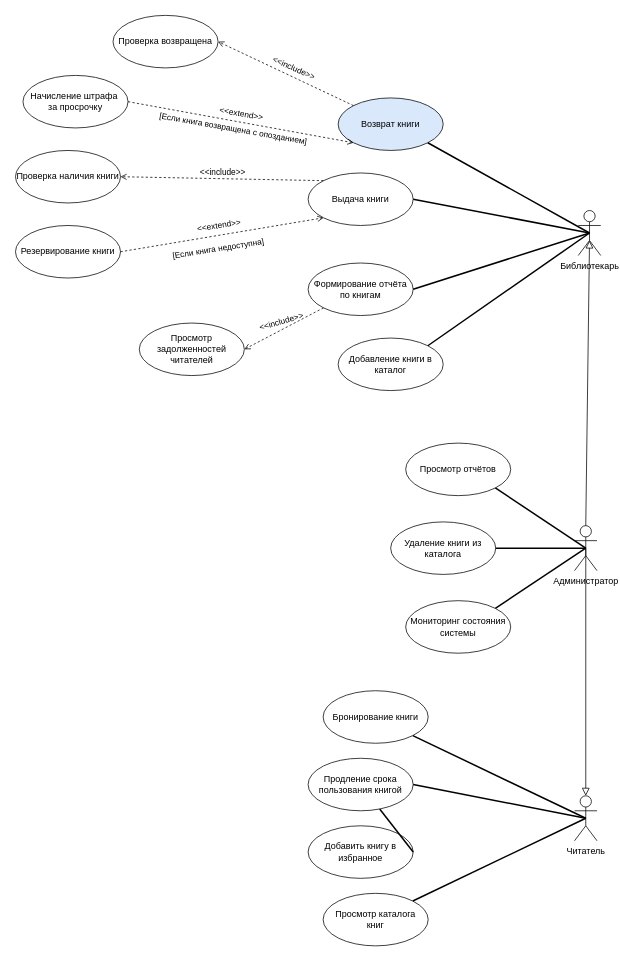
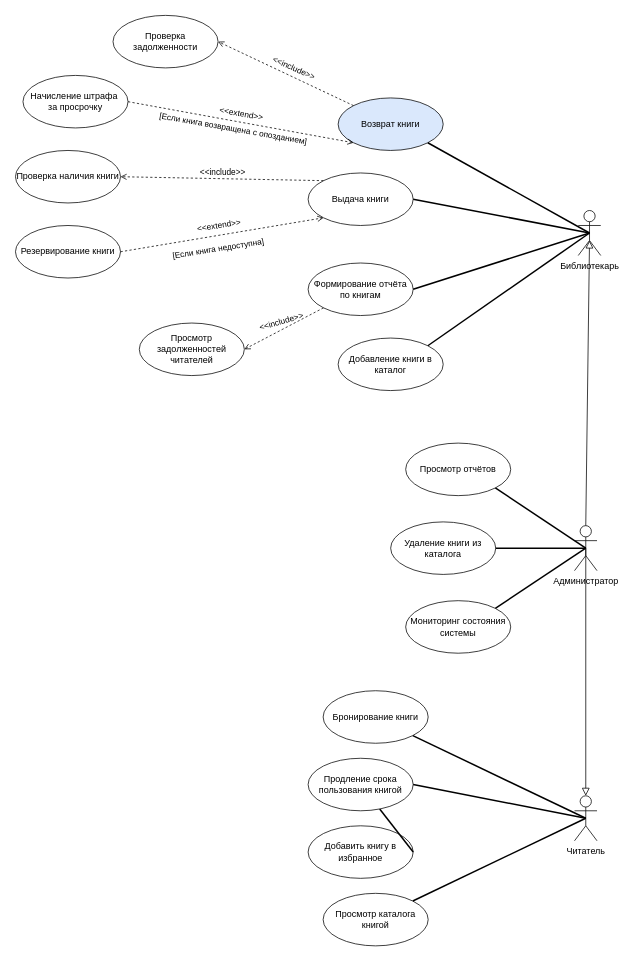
(165, 42) -> (165, 42)
(375, 919) -> (375, 919)
